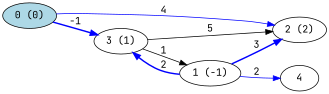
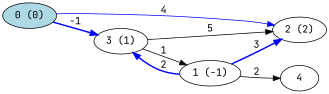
(256, 78) -> (256, 78)
